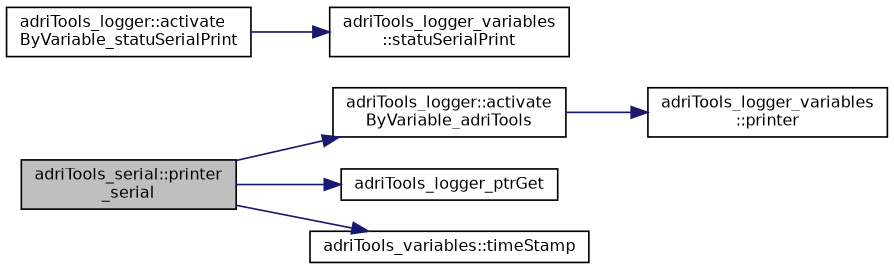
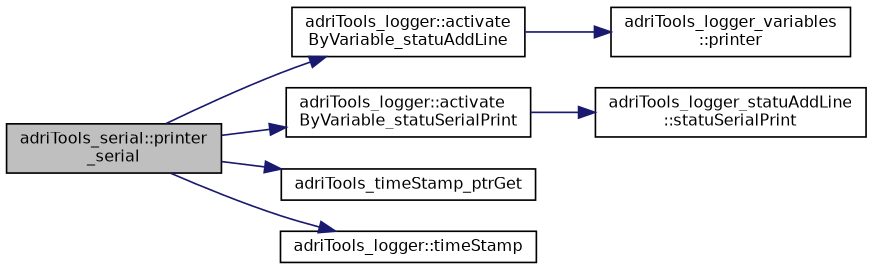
(449, 32) -> (731, 112)
(449, 112) -> (408, 32)
none -> (246, 132)
(449, 185) -> (408, 185)
(449, 247) -> (408, 247)
